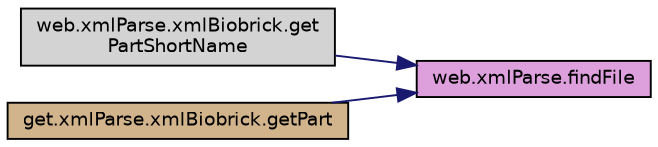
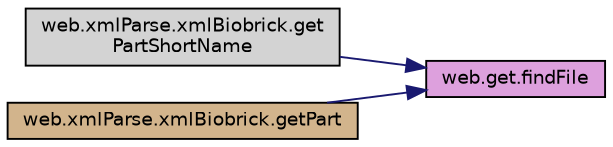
(534, 79) -> (516, 79)
(178, 121) -> (183, 121)
